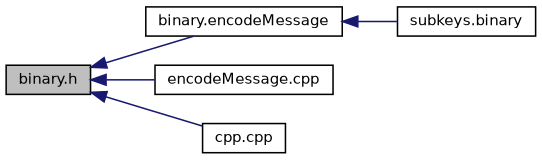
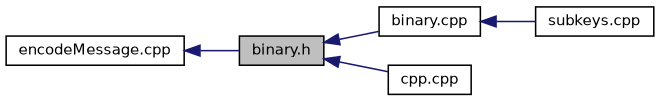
(244, 21) -> (430, 21)
(467, 21) -> (595, 21)
(131, 80) -> (220, 51)
